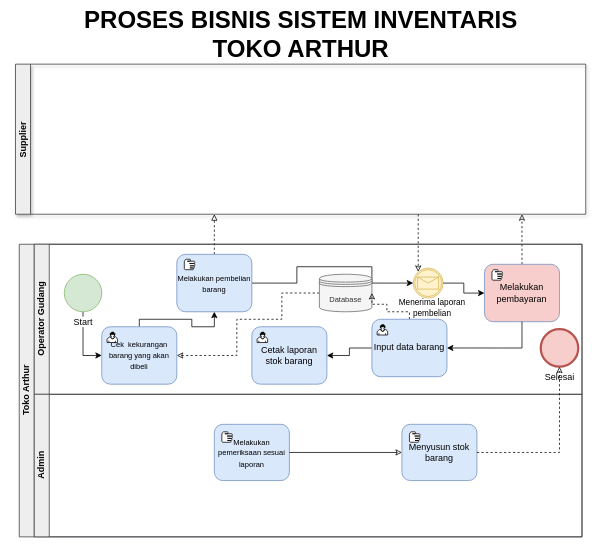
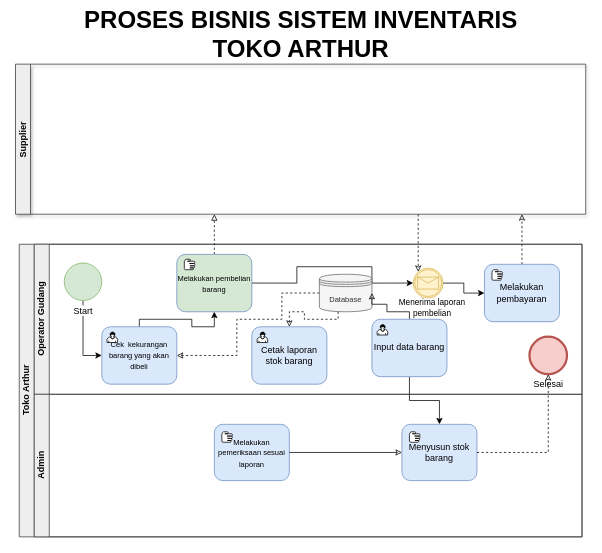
(214, 283) -> (214, 283)
(83, 293) -> (83, 282)
(522, 293) -> (522, 293)
(391, 312) -> (391, 312)
none -> (308, 319)
(522, 348) -> none
(559, 348) -> (548, 355)
(345, 355) -> (421, 400)
